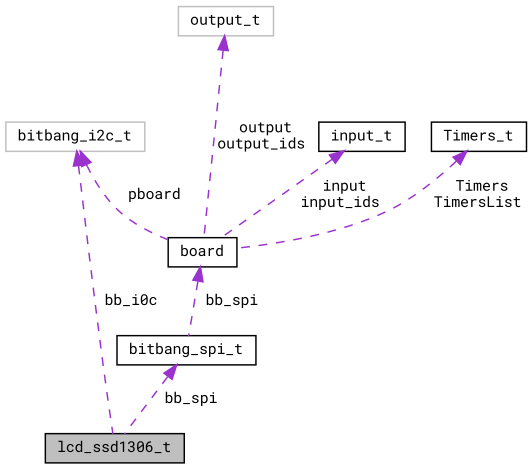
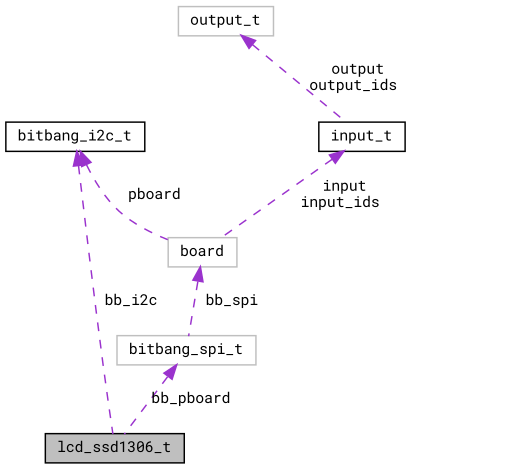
(75, 137) -> (75, 137)
(479, 137) -> none
(213, 144) -> (300, 84)
(203, 252) -> (203, 252)
(127, 301) -> (127, 301)
(186, 350) -> (186, 350)
(187, 399) -> (187, 399)
